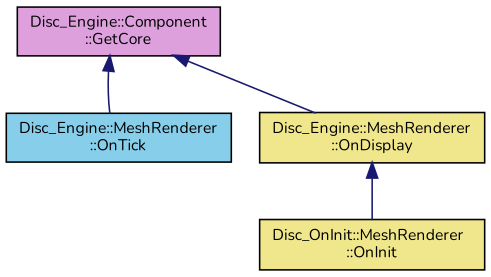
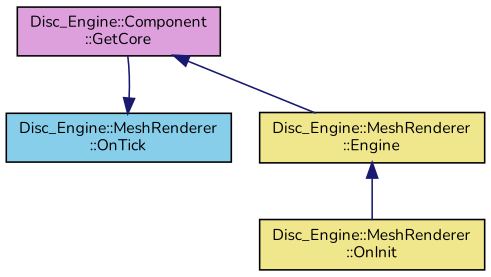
(108, 93) -> (129, 77)
(372, 138) -> (372, 138)
(372, 245) -> (372, 245)
